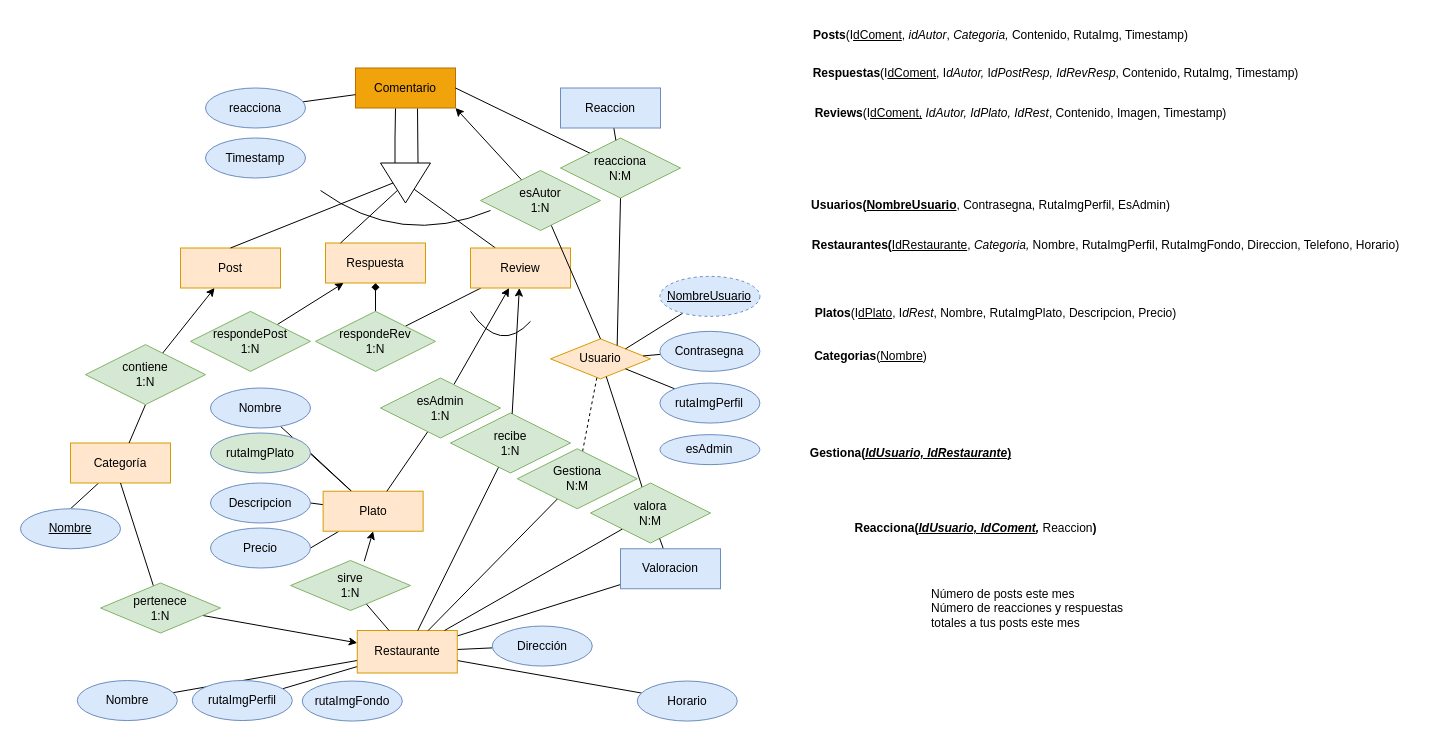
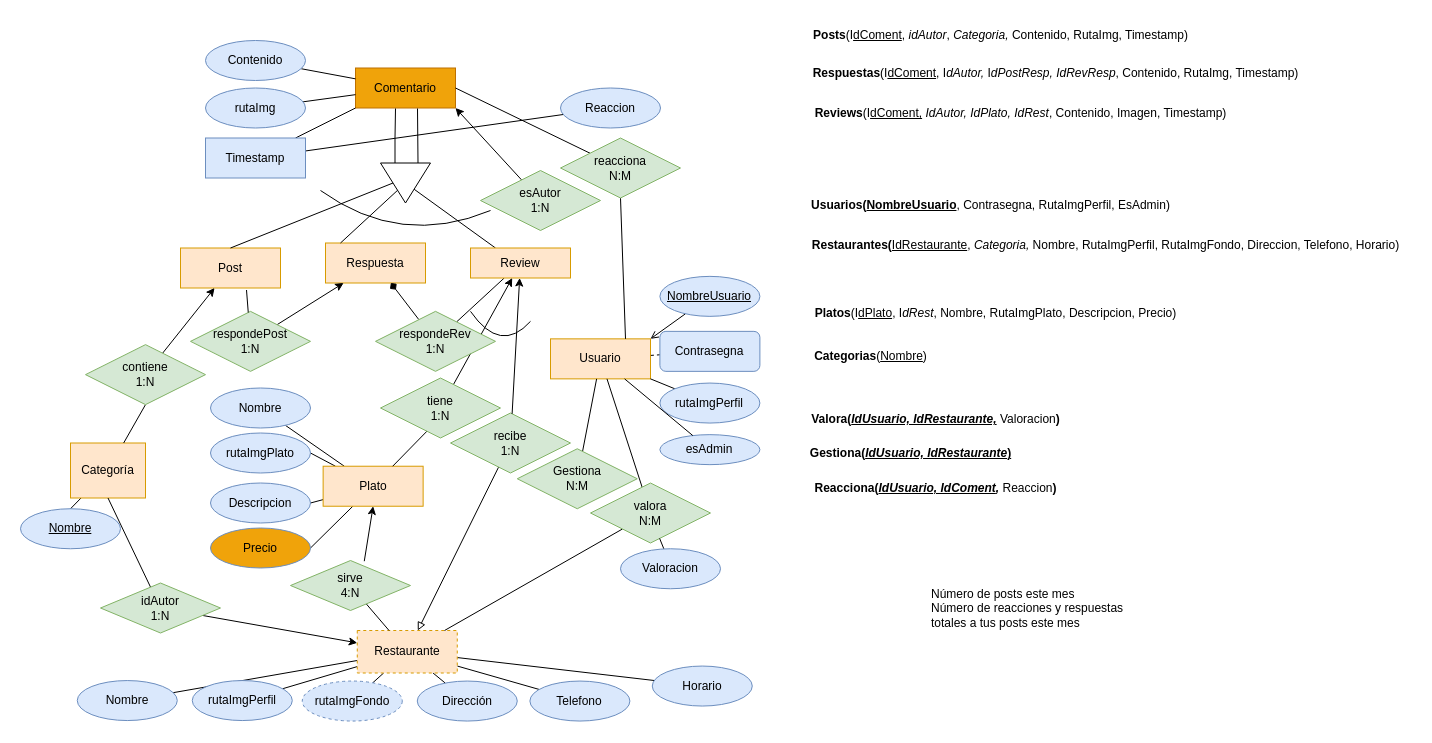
none -> (256, 61)
none -> (328, 74)
(611, 108) -> (611, 108)
(256, 109) -> (256, 109)
none -> (325, 123)
(615, 134) -> (434, 133)
(256, 158) -> (256, 158)
(521, 268) -> (521, 263)
(576, 282) -> none
(710, 296) -> (710, 296)
none -> (247, 301)
(655, 331) -> (669, 326)
(376, 341) -> (436, 341)
(710, 351) -> (710, 351)
(652, 355) -> (656, 355)
(601, 359) -> (601, 359)
none -> (659, 407)
(441, 409) -> (441, 409)
(590, 414) -> (590, 415)
none -> (936, 420)
(261, 453) -> (261, 453)
(121, 463) -> (108, 471)
(373, 511) -> (373, 486)
(976, 528) -> (936, 488)
(261, 548) -> (261, 548)
(493, 565) -> none
(671, 569) -> (671, 569)
(351, 586) -> (351, 586)
(161, 609) -> (161, 609)
(538, 610) -> (378, 678)
(420, 625) -> (422, 621)
(542, 646) -> (467, 701)
(407, 652) -> (407, 652)
none -> (498, 678)
(352, 701) -> (352, 701)
none -> (580, 701)
(687, 701) -> (702, 686)
